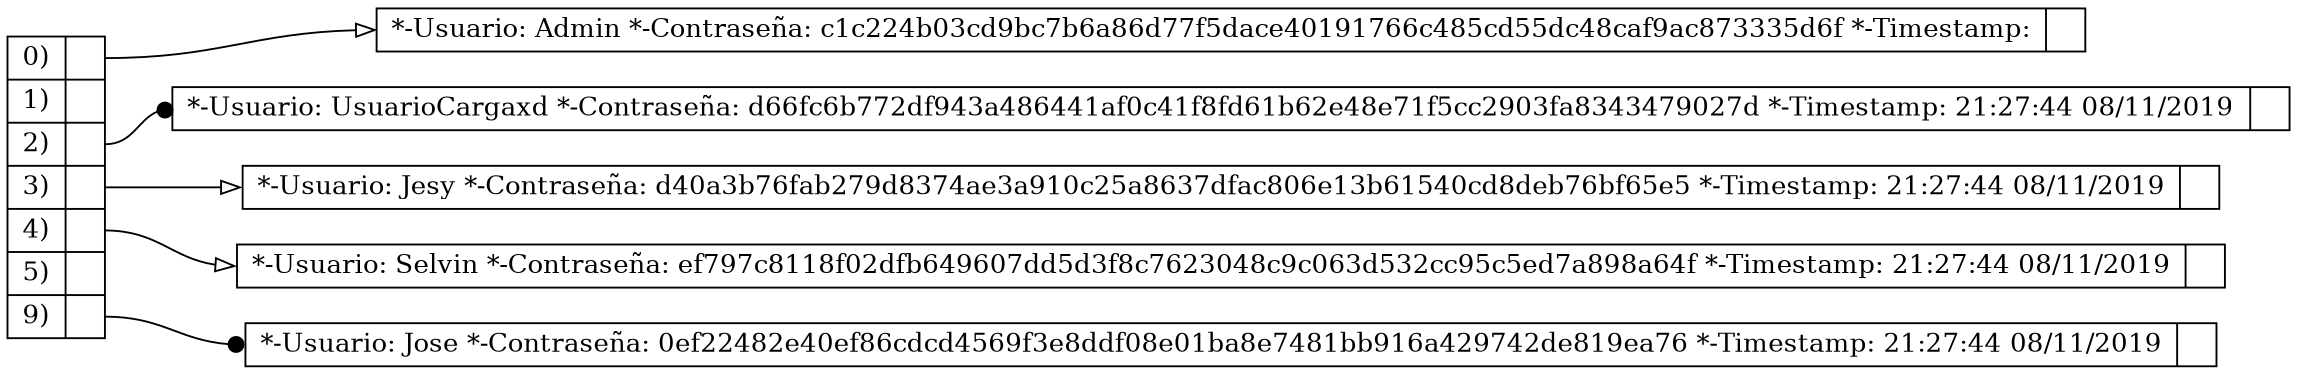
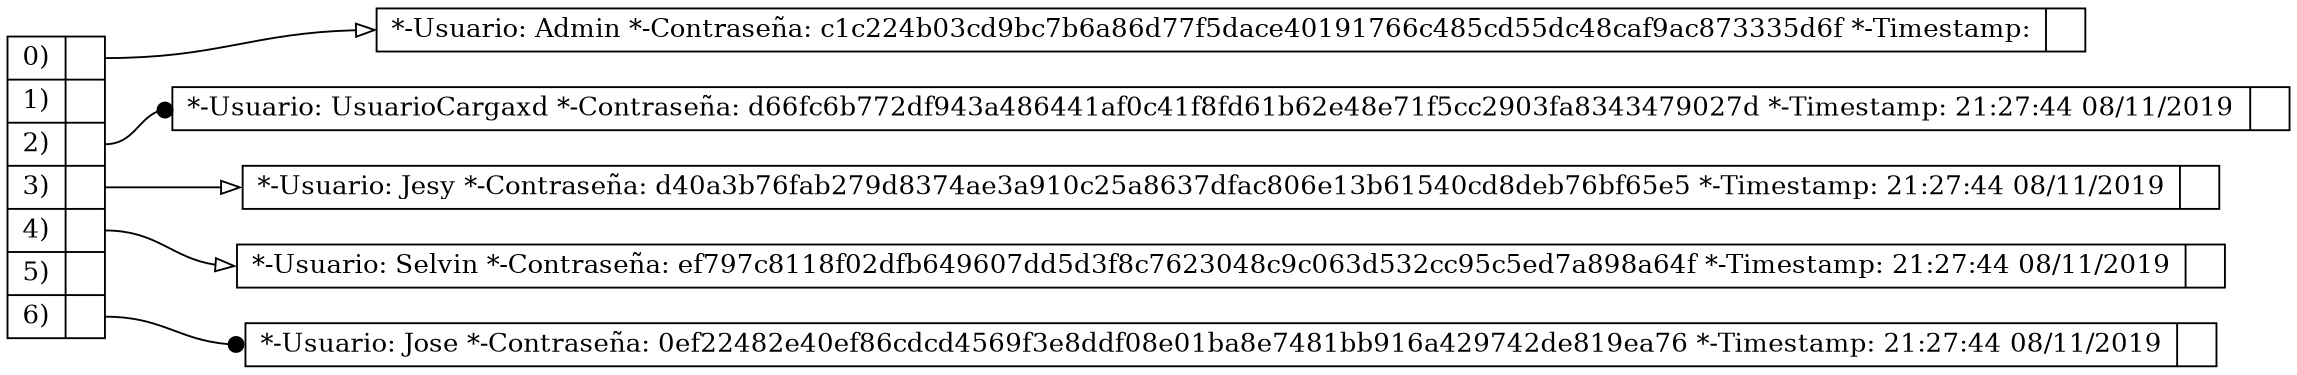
(37, 316) -> (37, 316)
